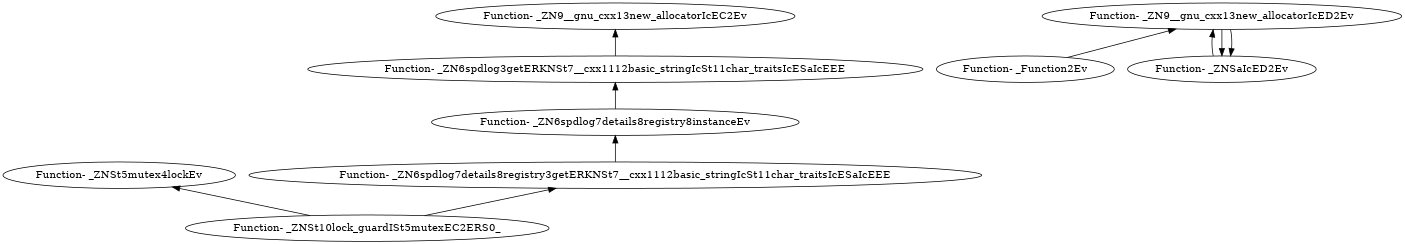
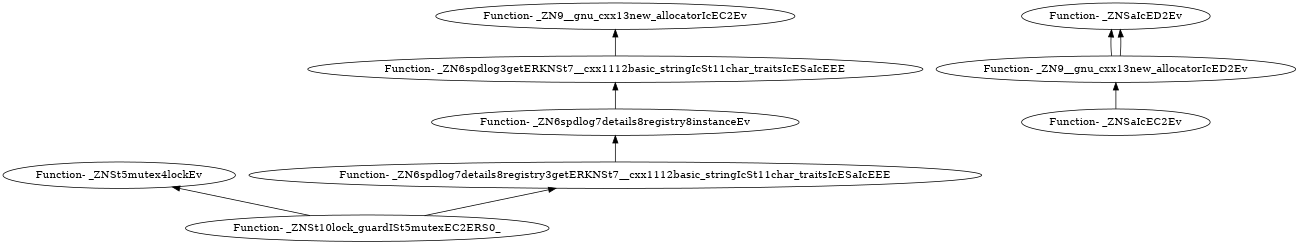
(1212, 46) -> none
(1025, 69) -> (1116, 122)
